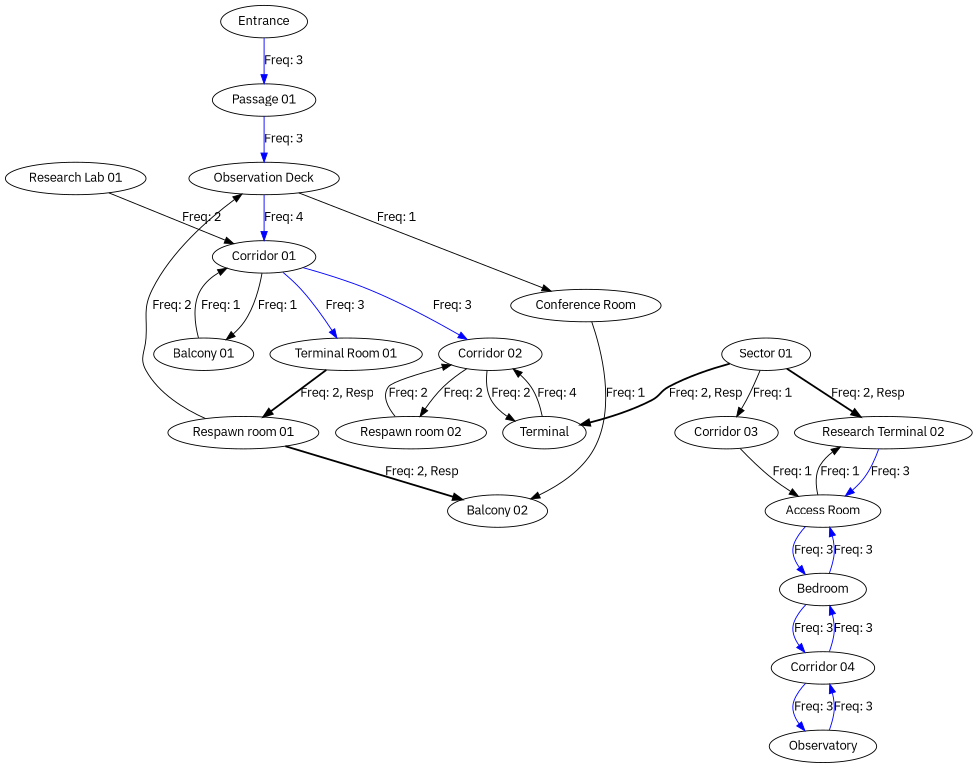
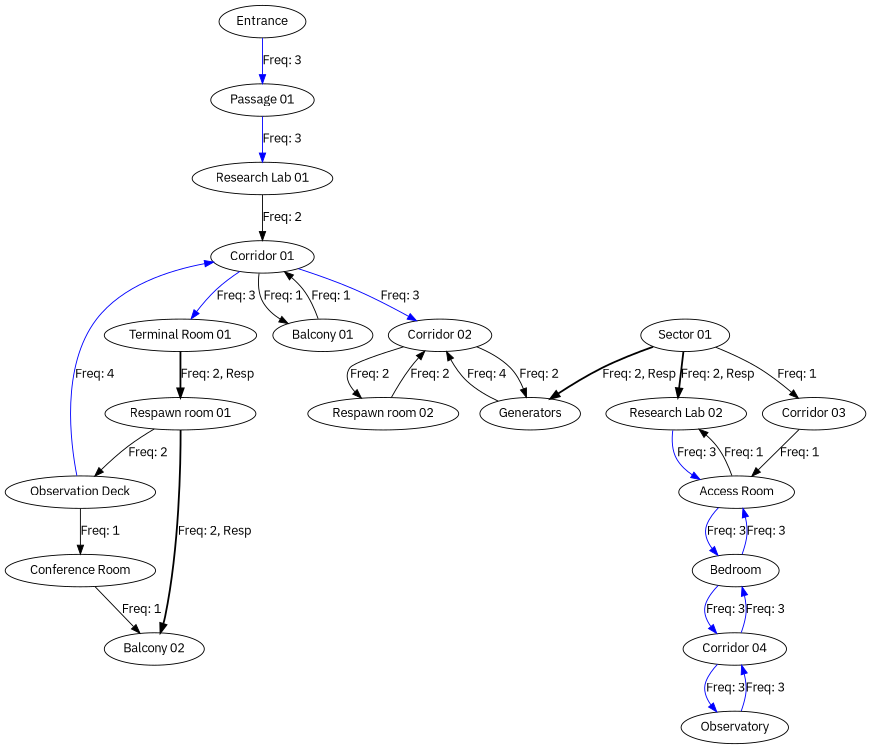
(264, 135) -> (262, 135)
(544, 433) -> (530, 414)
(883, 433) -> (676, 414)
